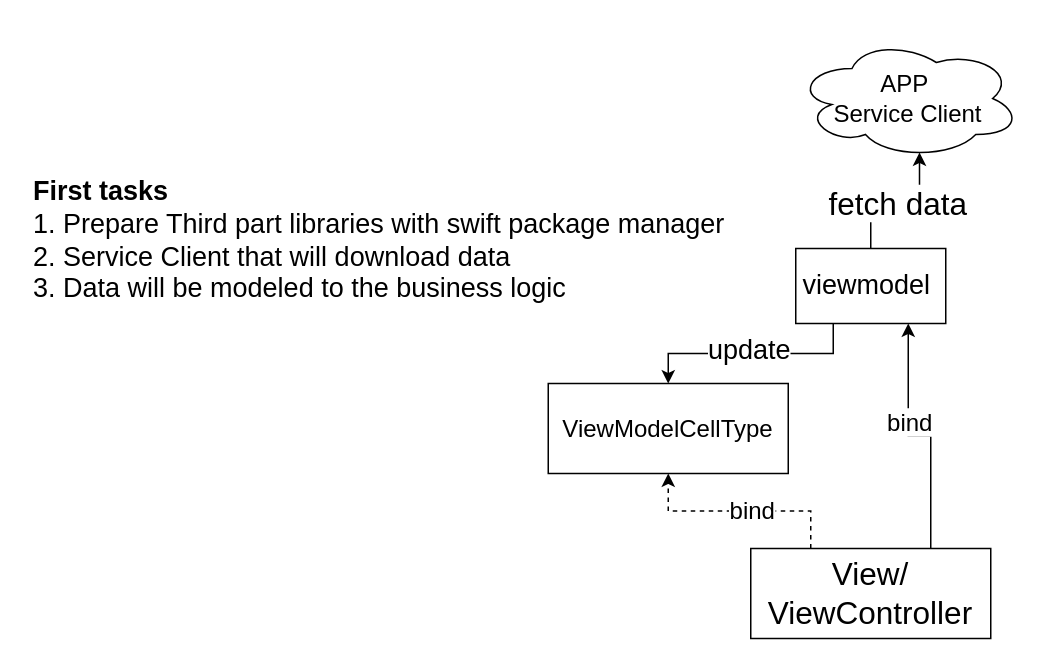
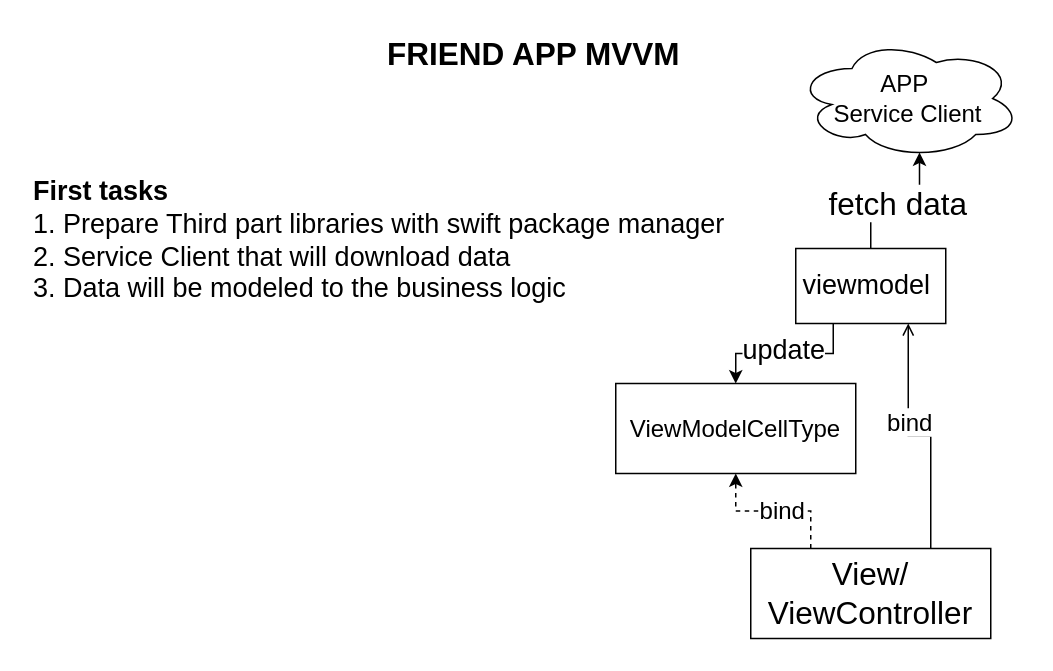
none -> (533, 53)
(908, 335) -> (908, 332)
(668, 428) -> (736, 428)
